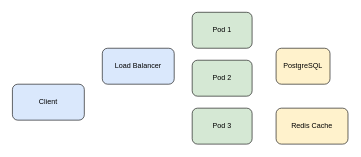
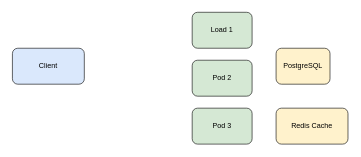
(222, 30) -> (222, 30)
(138, 66) -> none
(48, 102) -> (48, 66)
